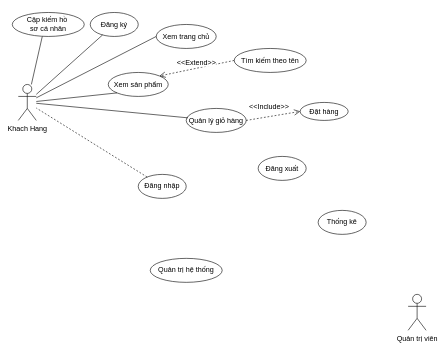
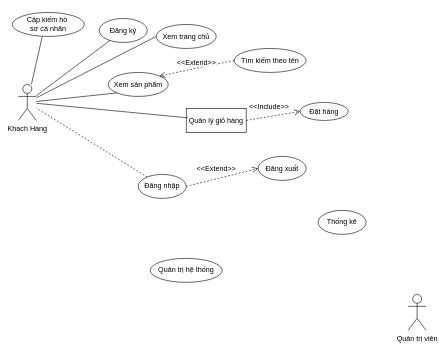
(114, 24) -> (123, 30)
(216, 120) -> (216, 120)
none -> (223, 177)
